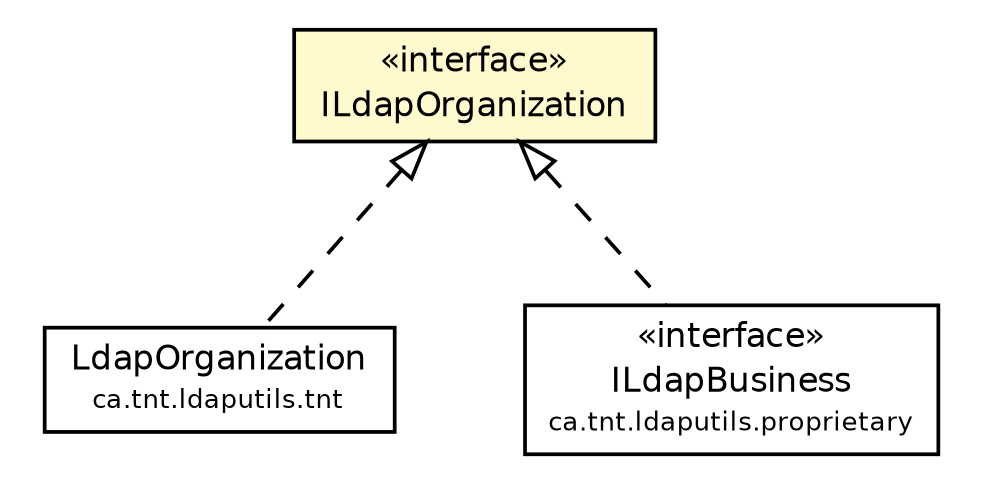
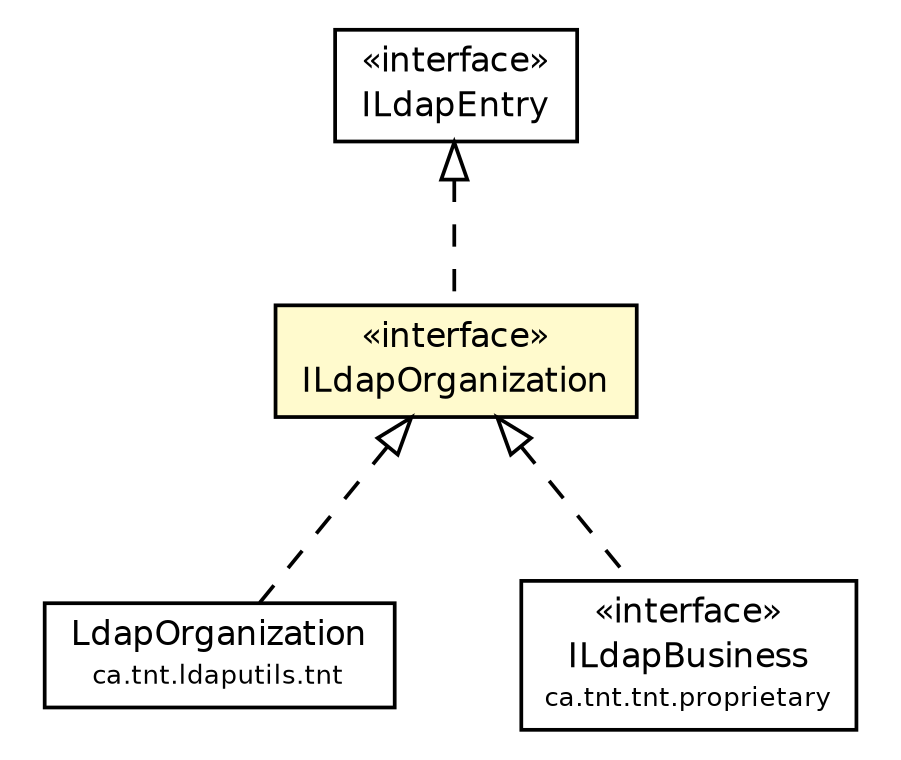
none -> (454, 86)
(732, 423) -> (689, 698)
